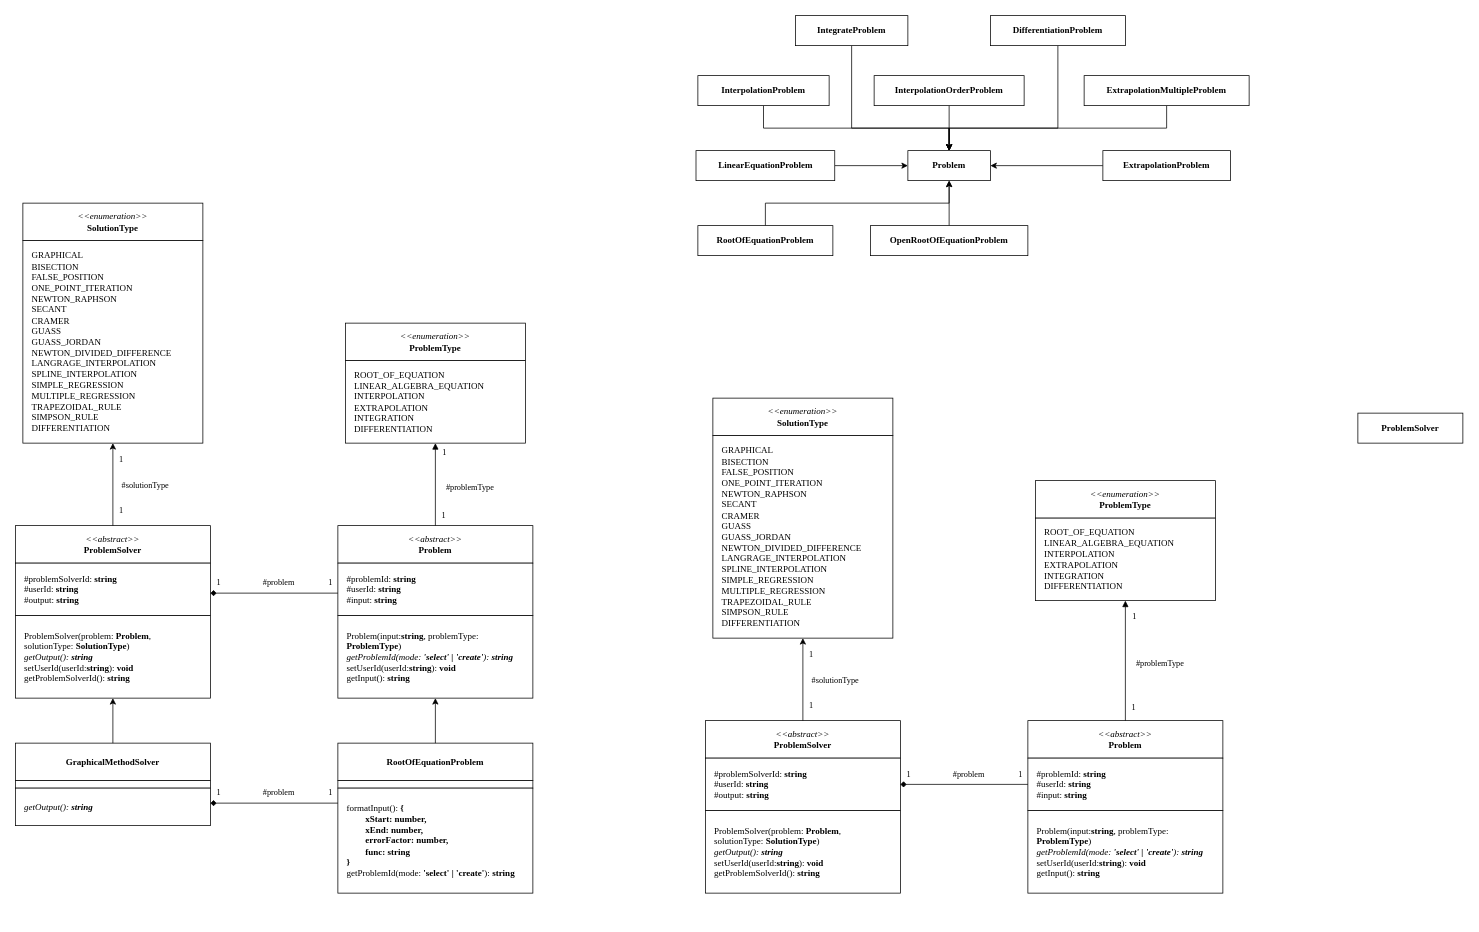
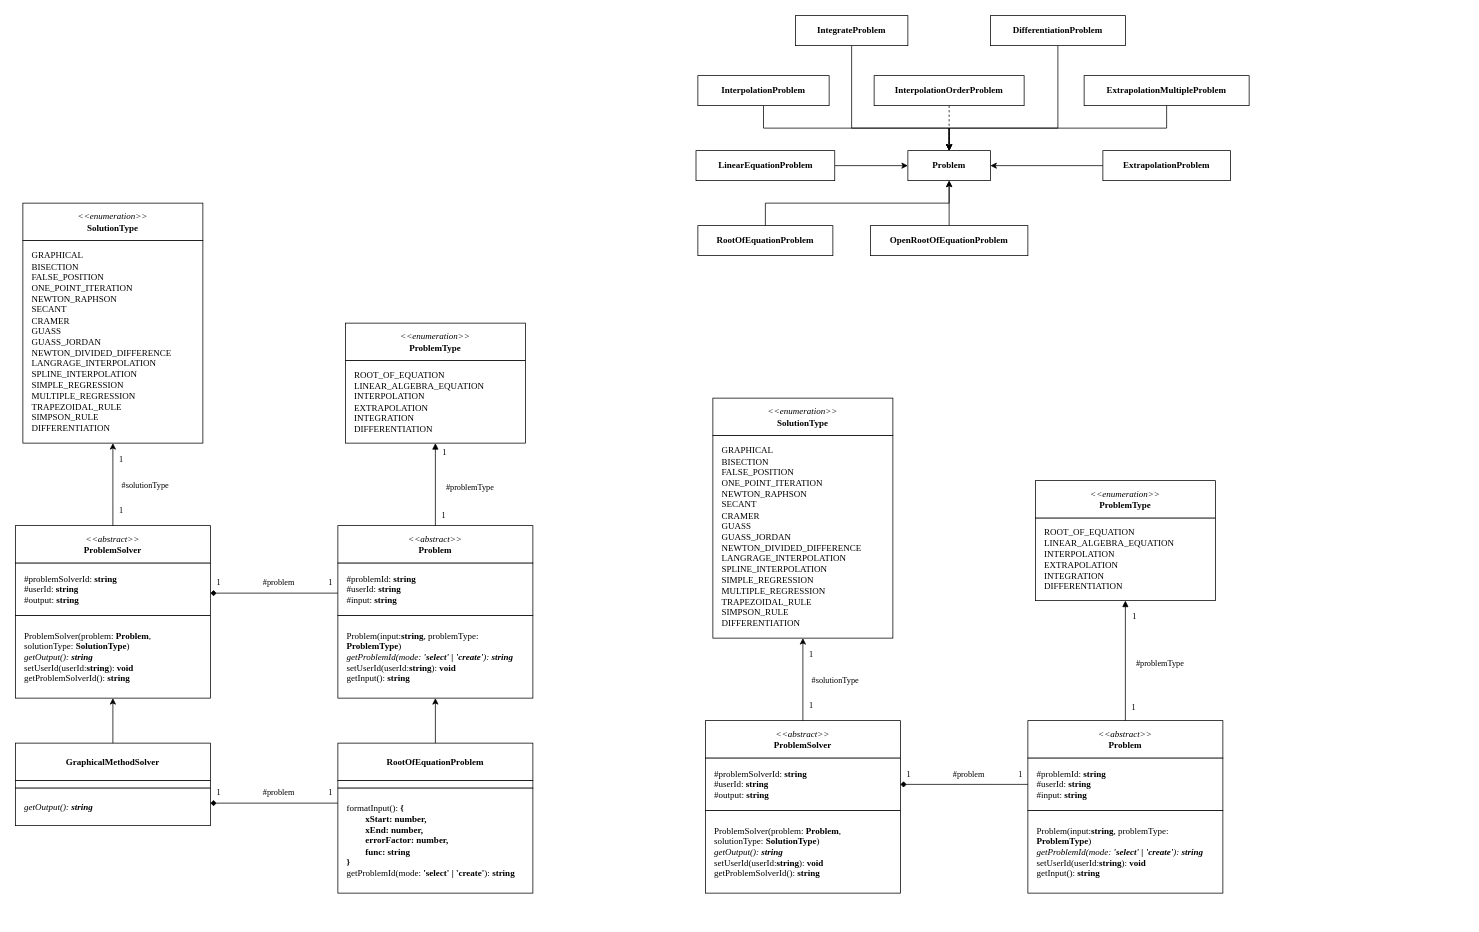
(949, 115) -> (949, 115)
(1410, 428) -> none
